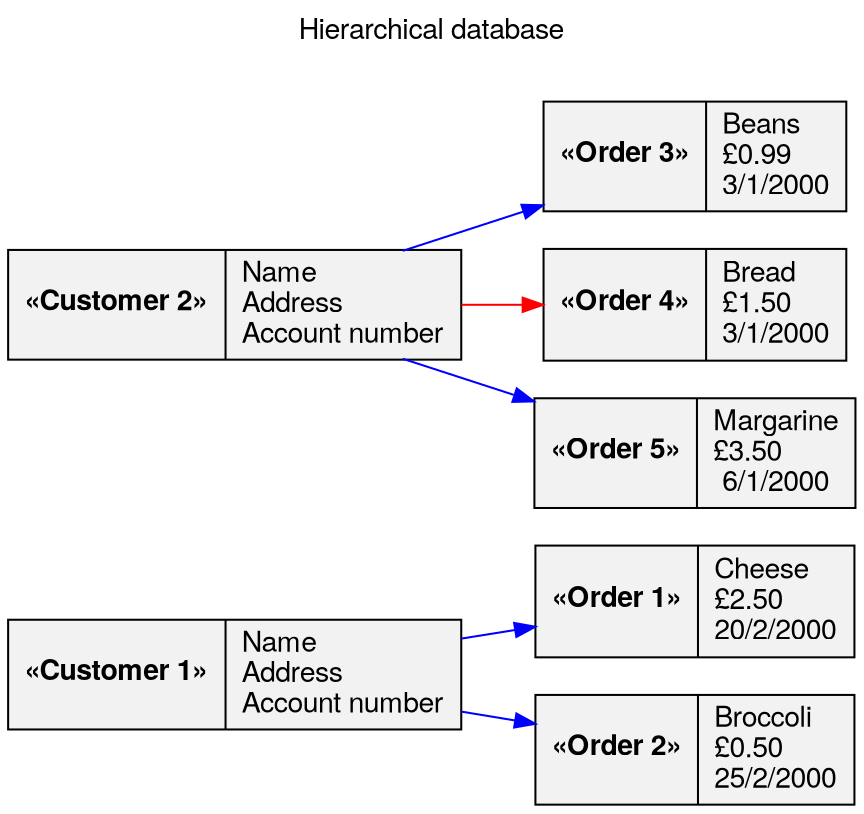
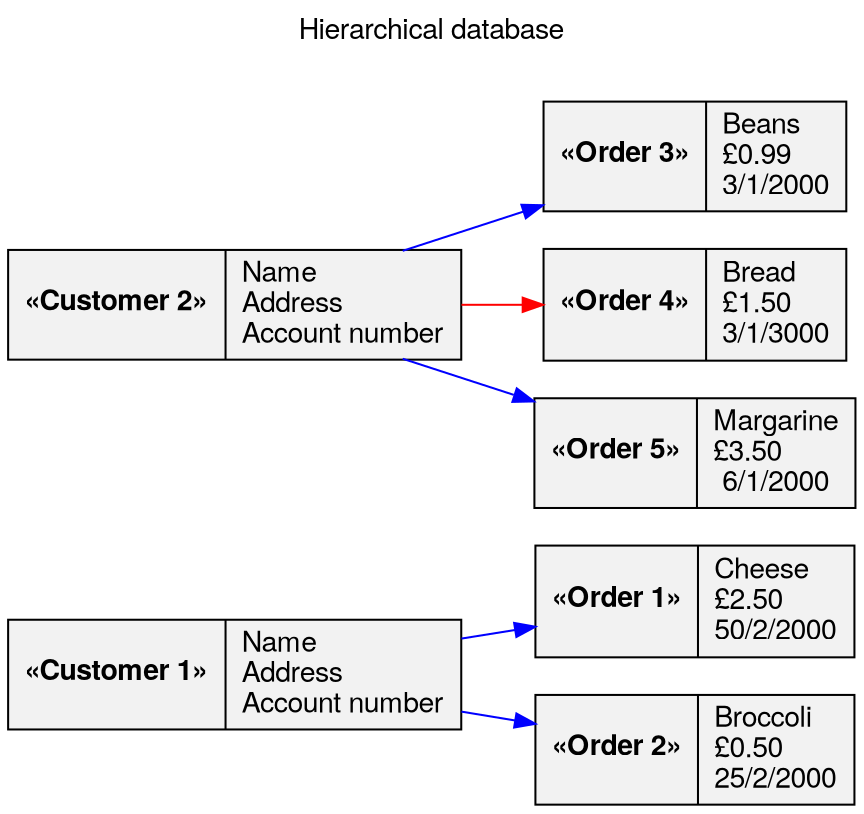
(776, 334) -> (776, 334)
(776, 631) -> (776, 631)
